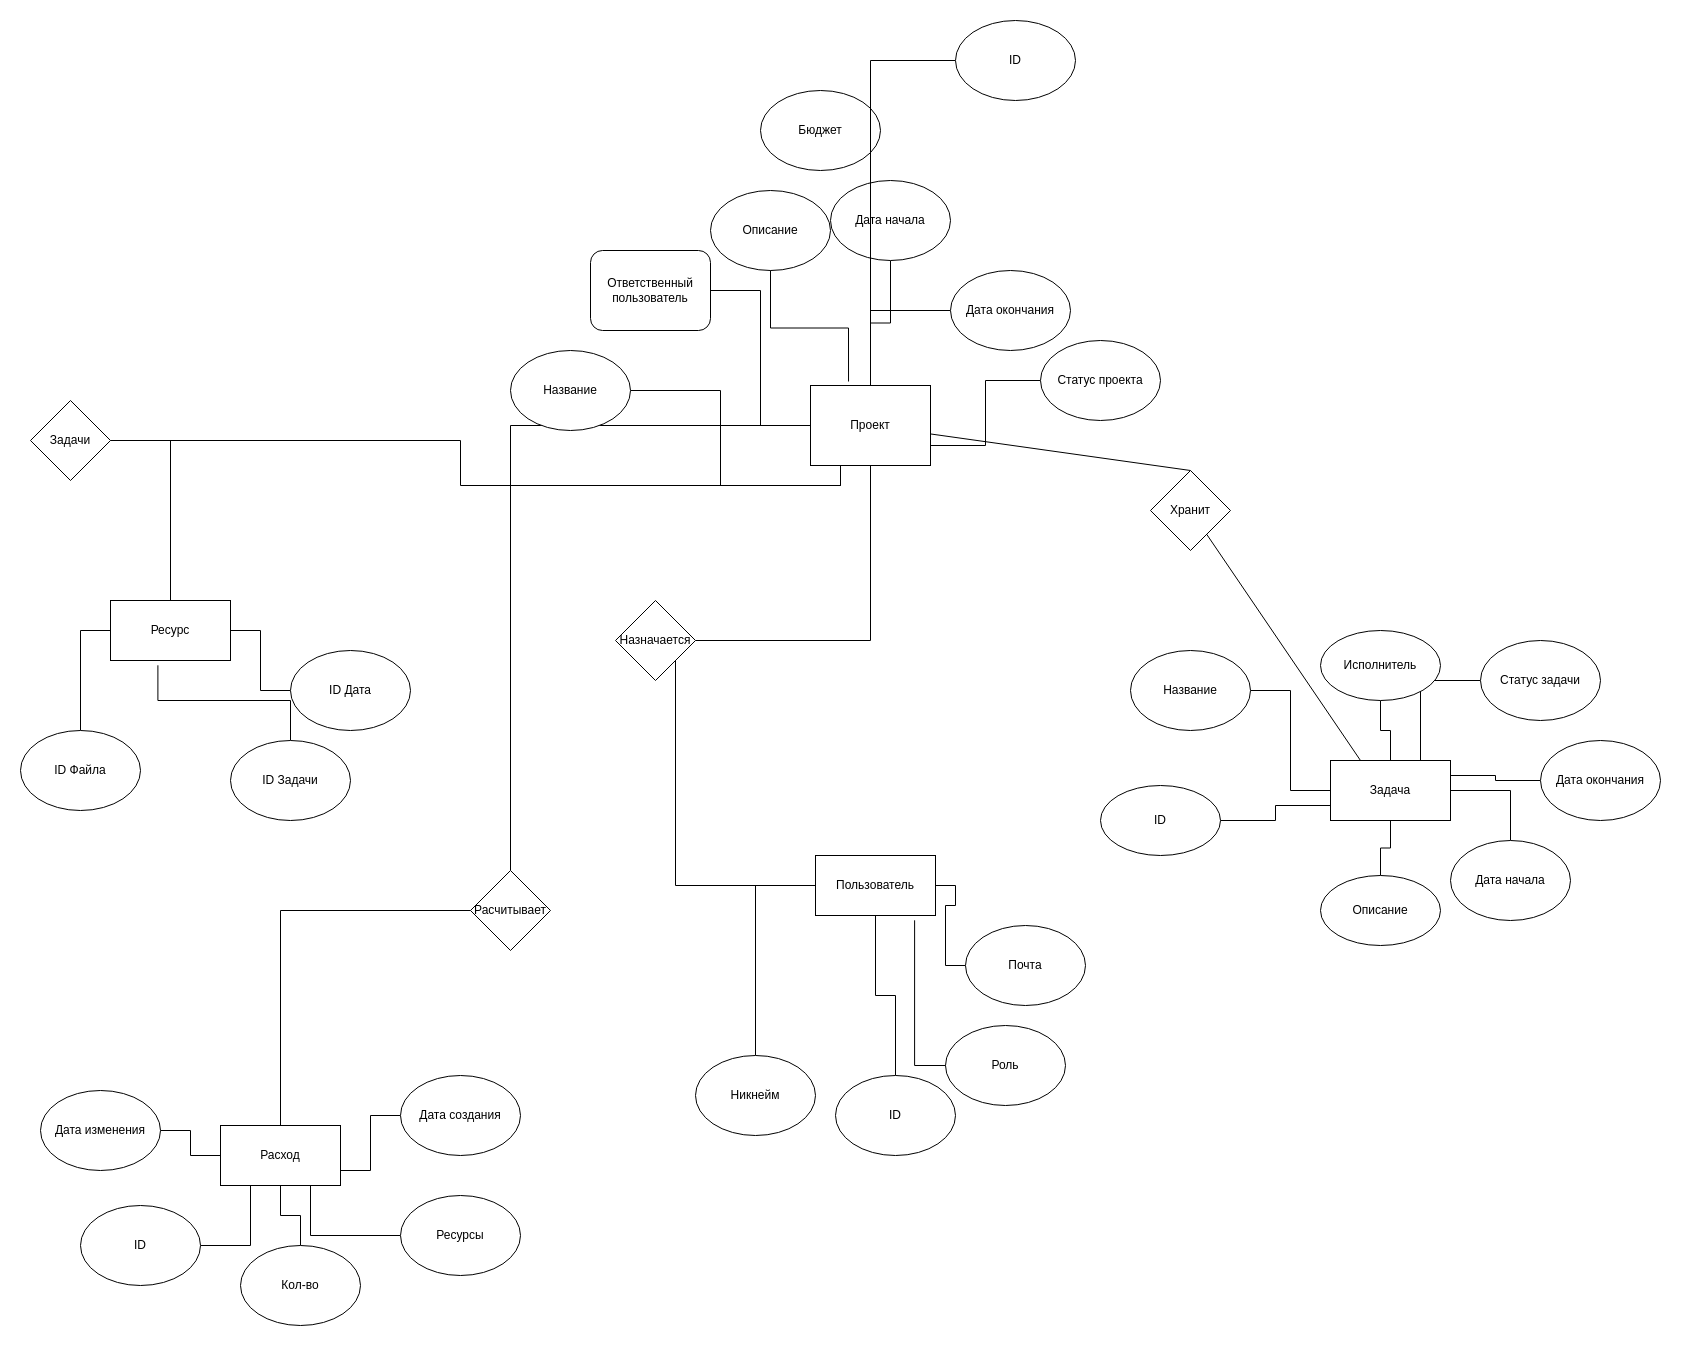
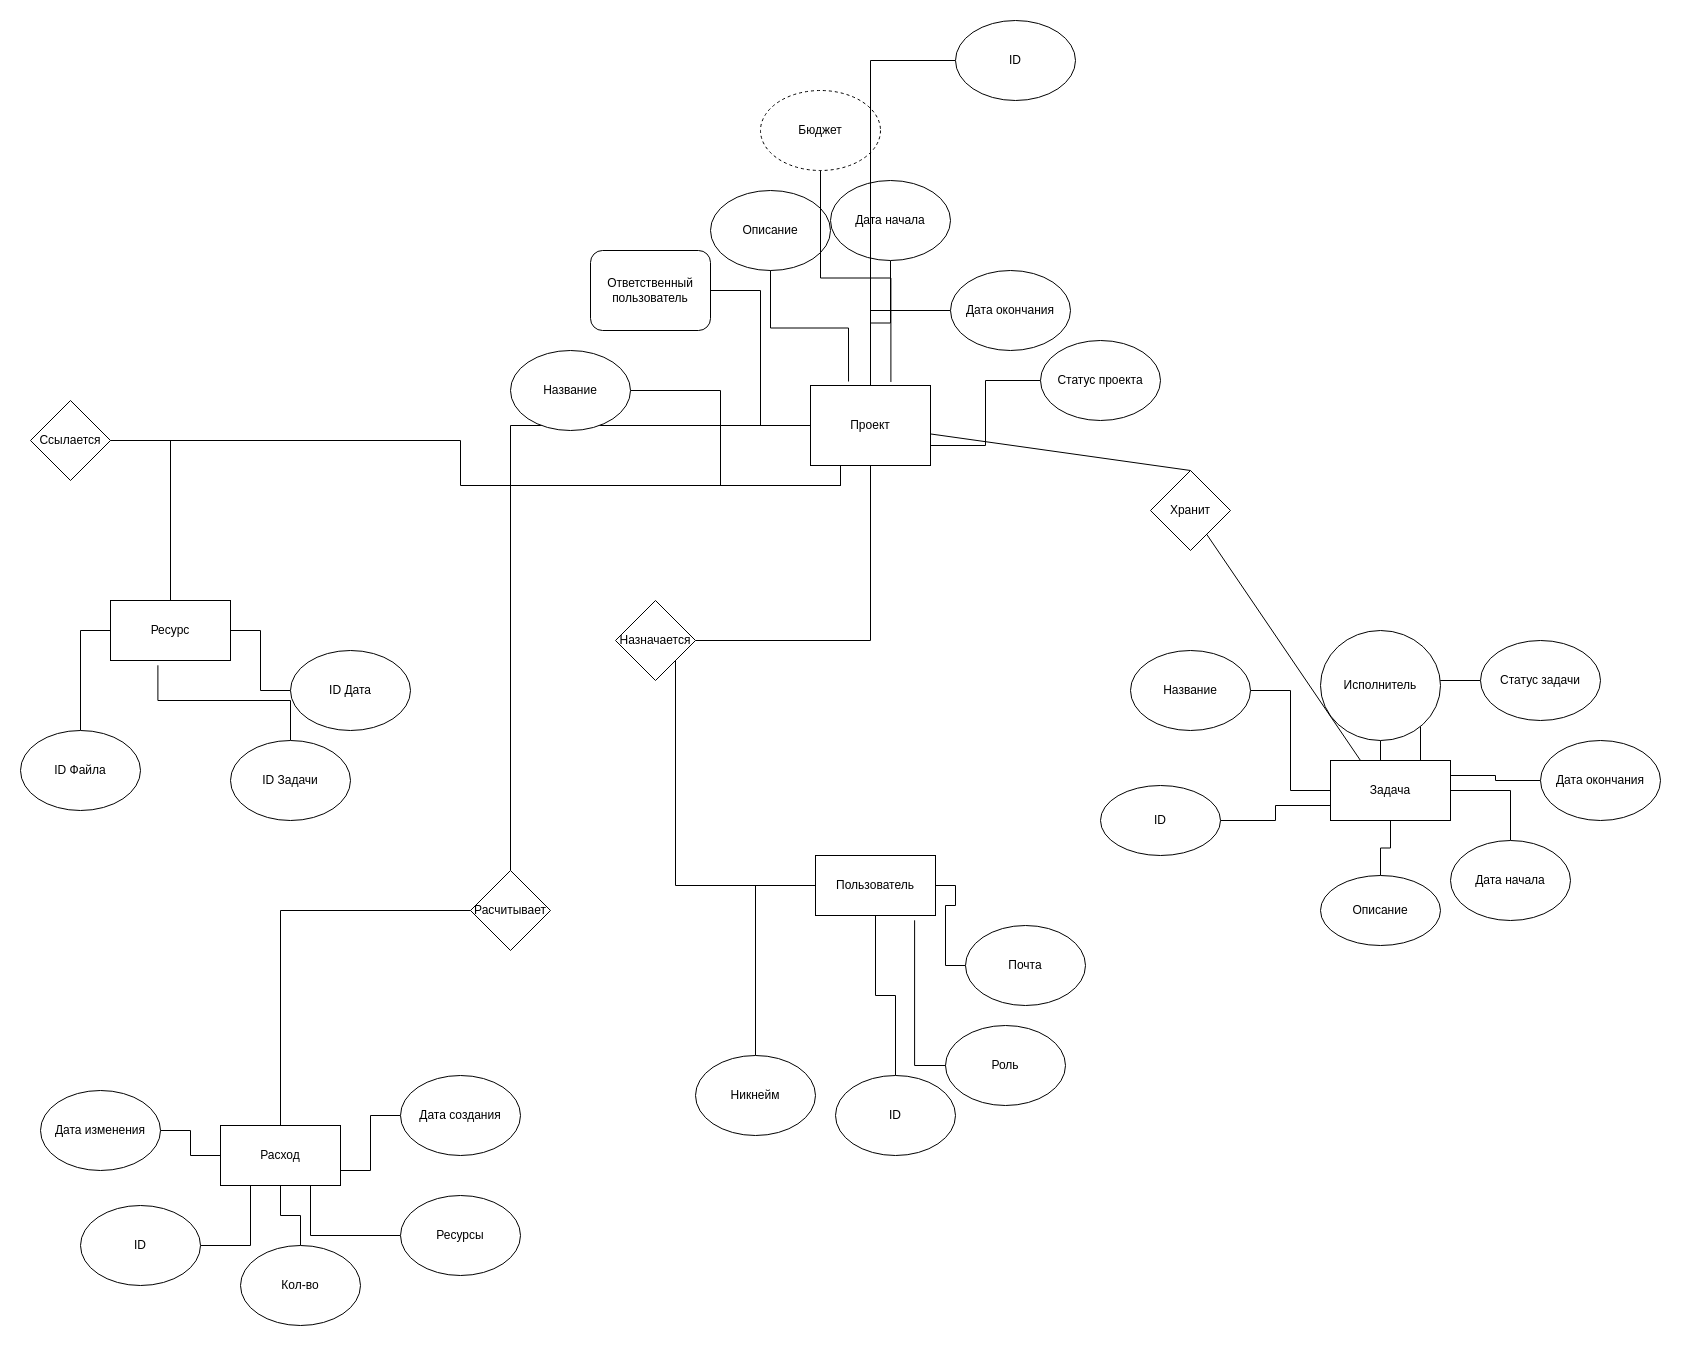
(821, 131) -> (821, 131)
none -> (821, 258)
(71, 441) -> (71, 441)
(1381, 666) -> (1381, 686)
